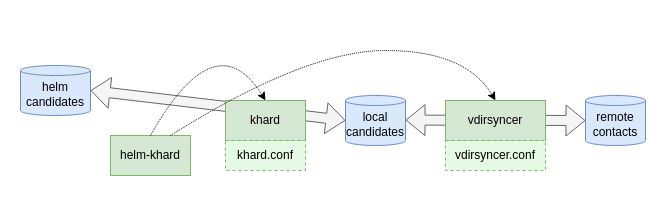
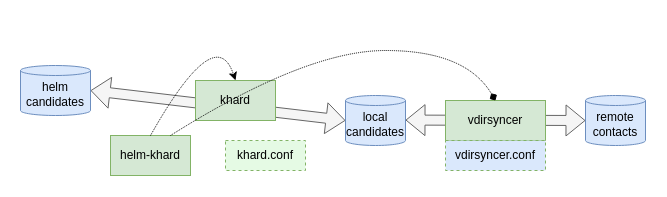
(491, 93) -> (491, 93)
(266, 121) -> (236, 101)
(496, 156) -> (496, 156)
